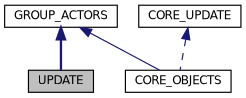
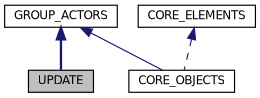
(190, 16) -> (197, 16)
